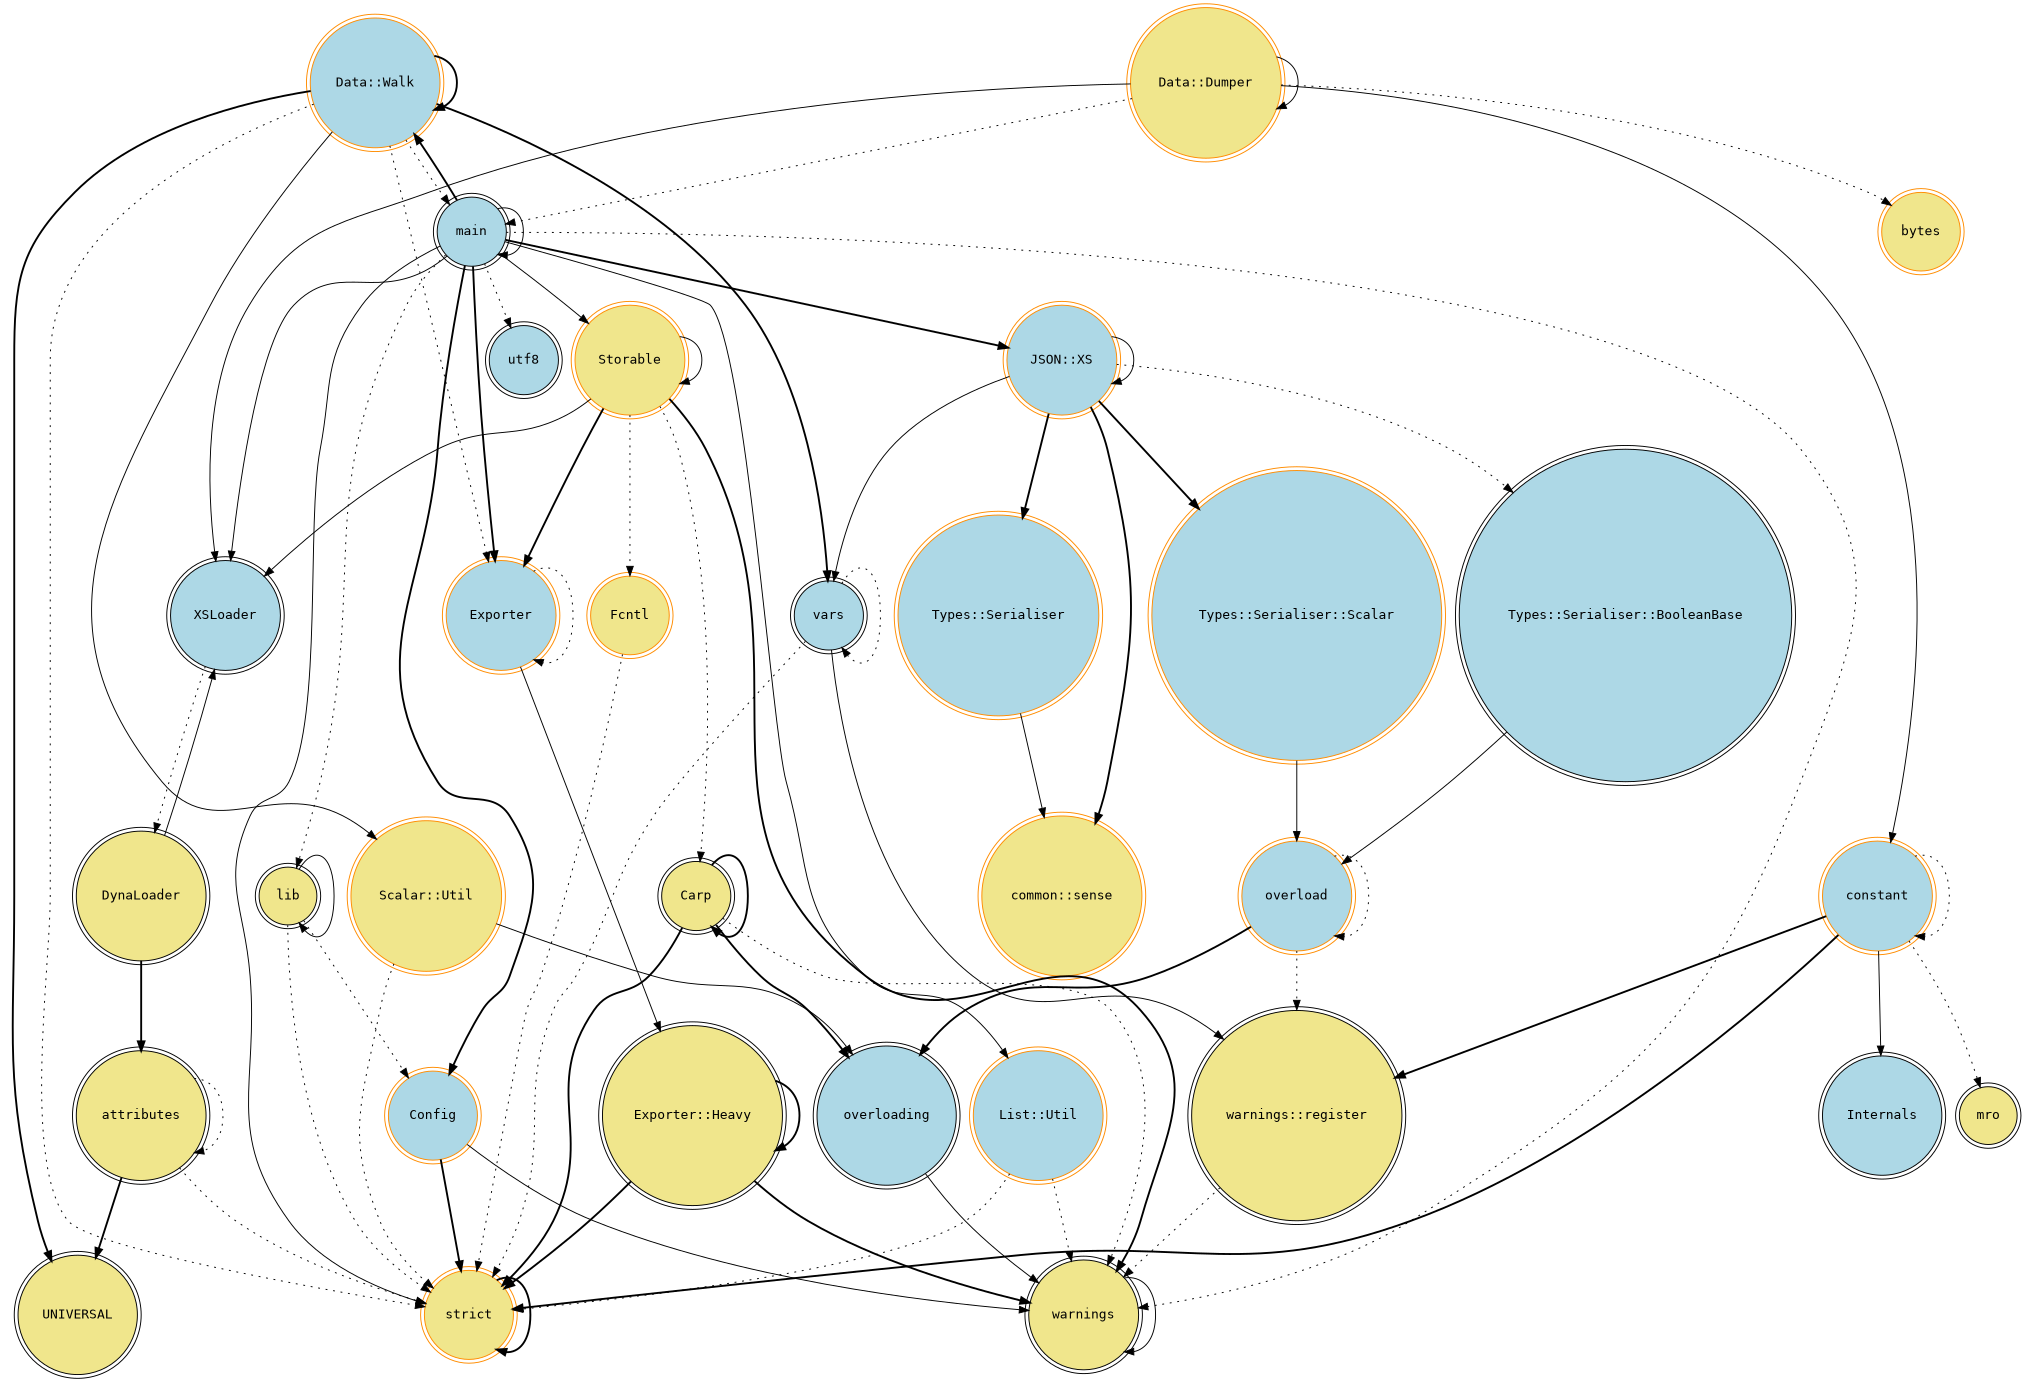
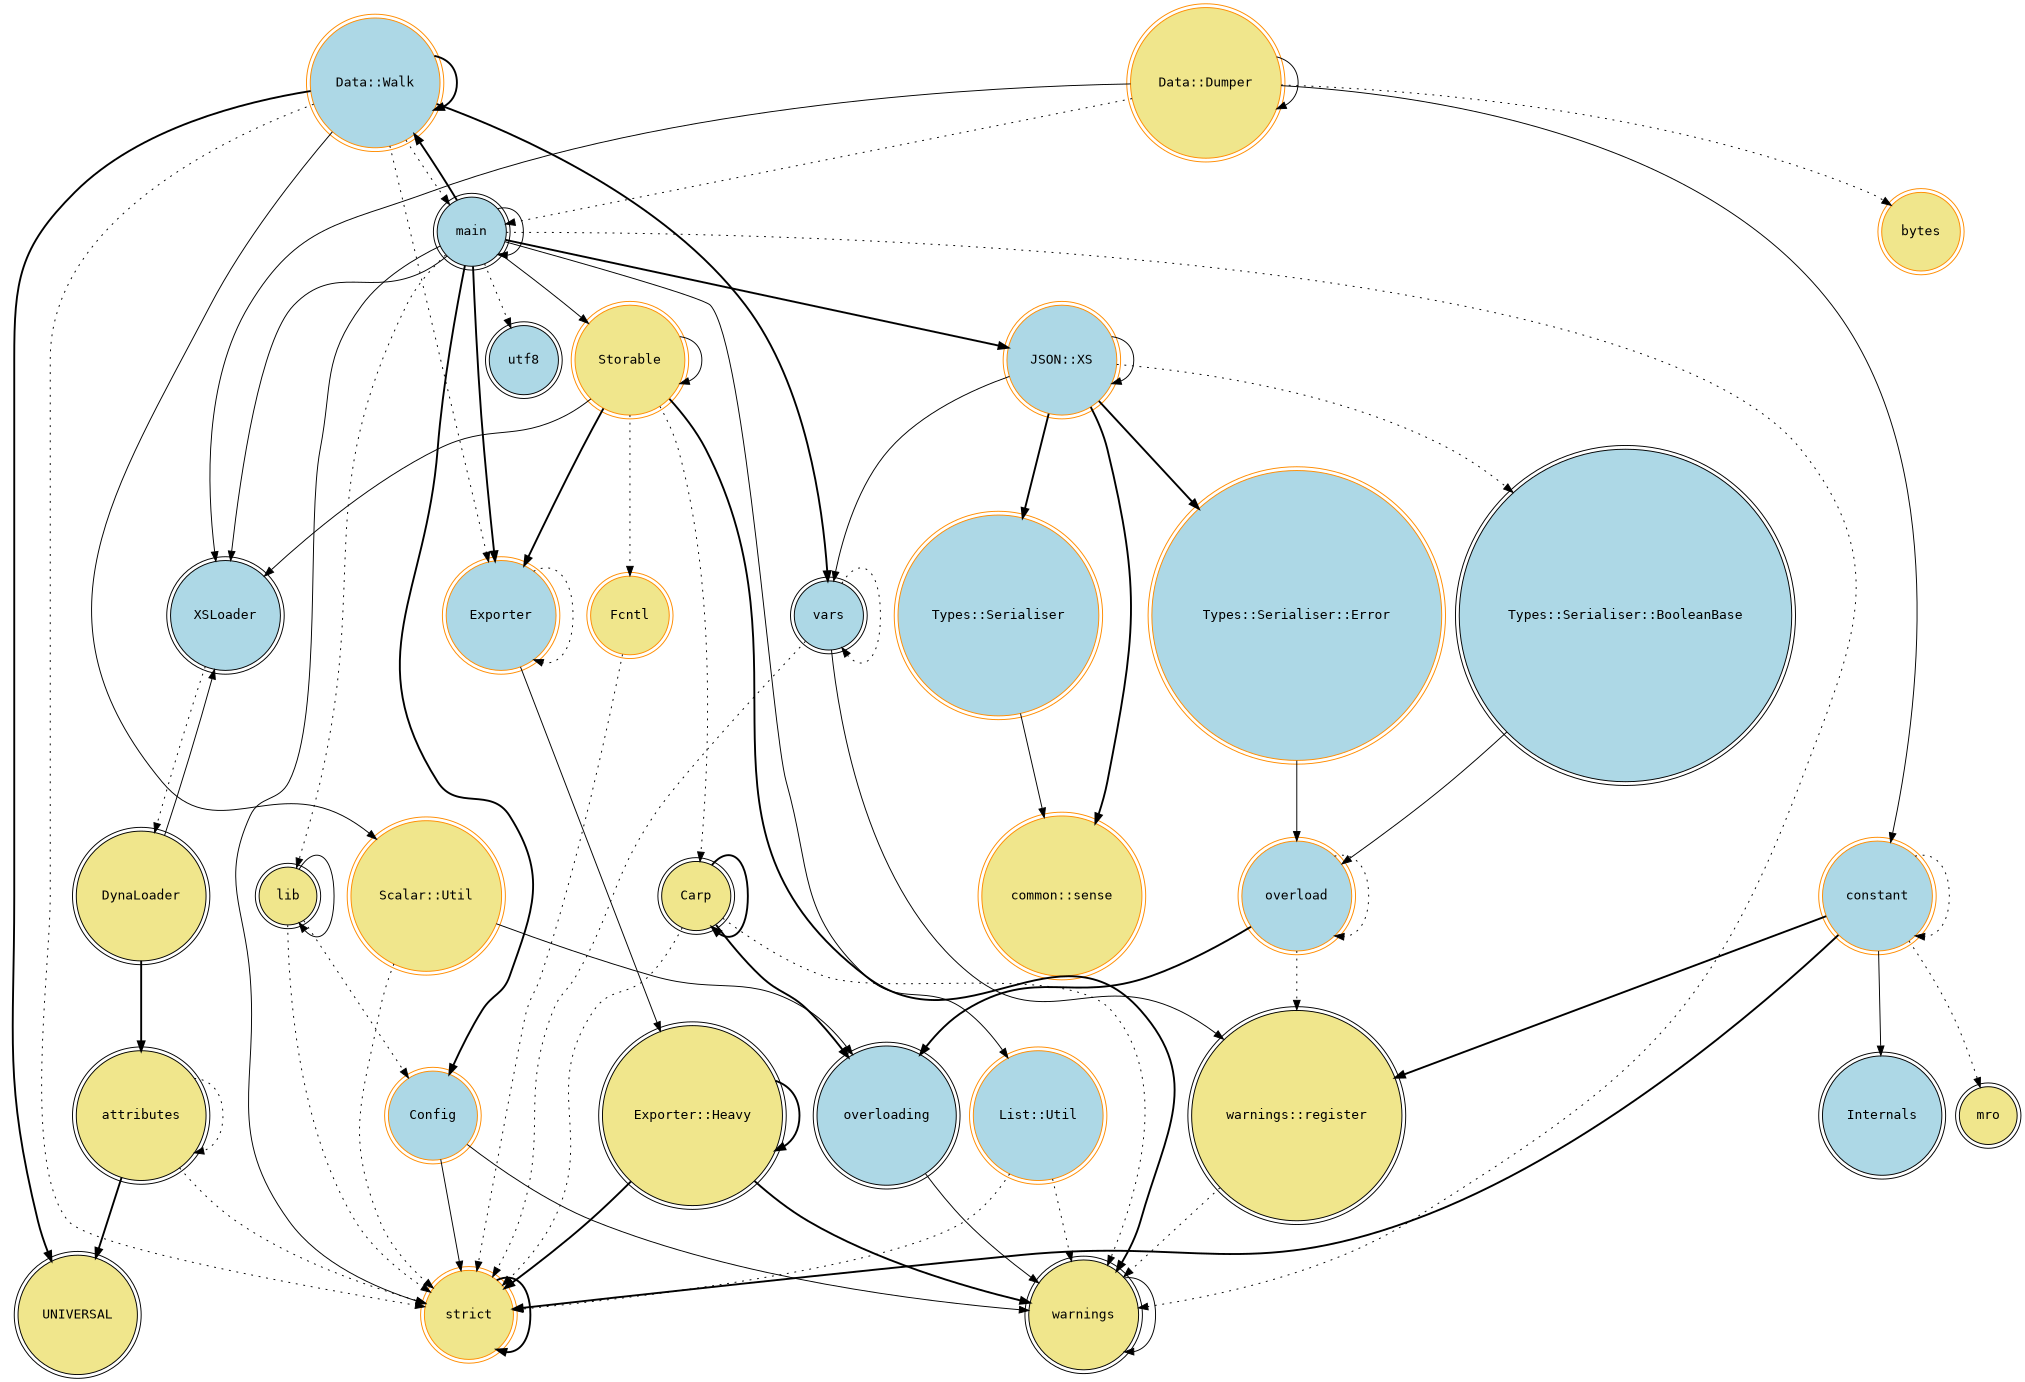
(1297, 615) -> (1297, 615)
(569, 1088) -> (569, 1088)
(450, 1210) -> (450, 1210)
